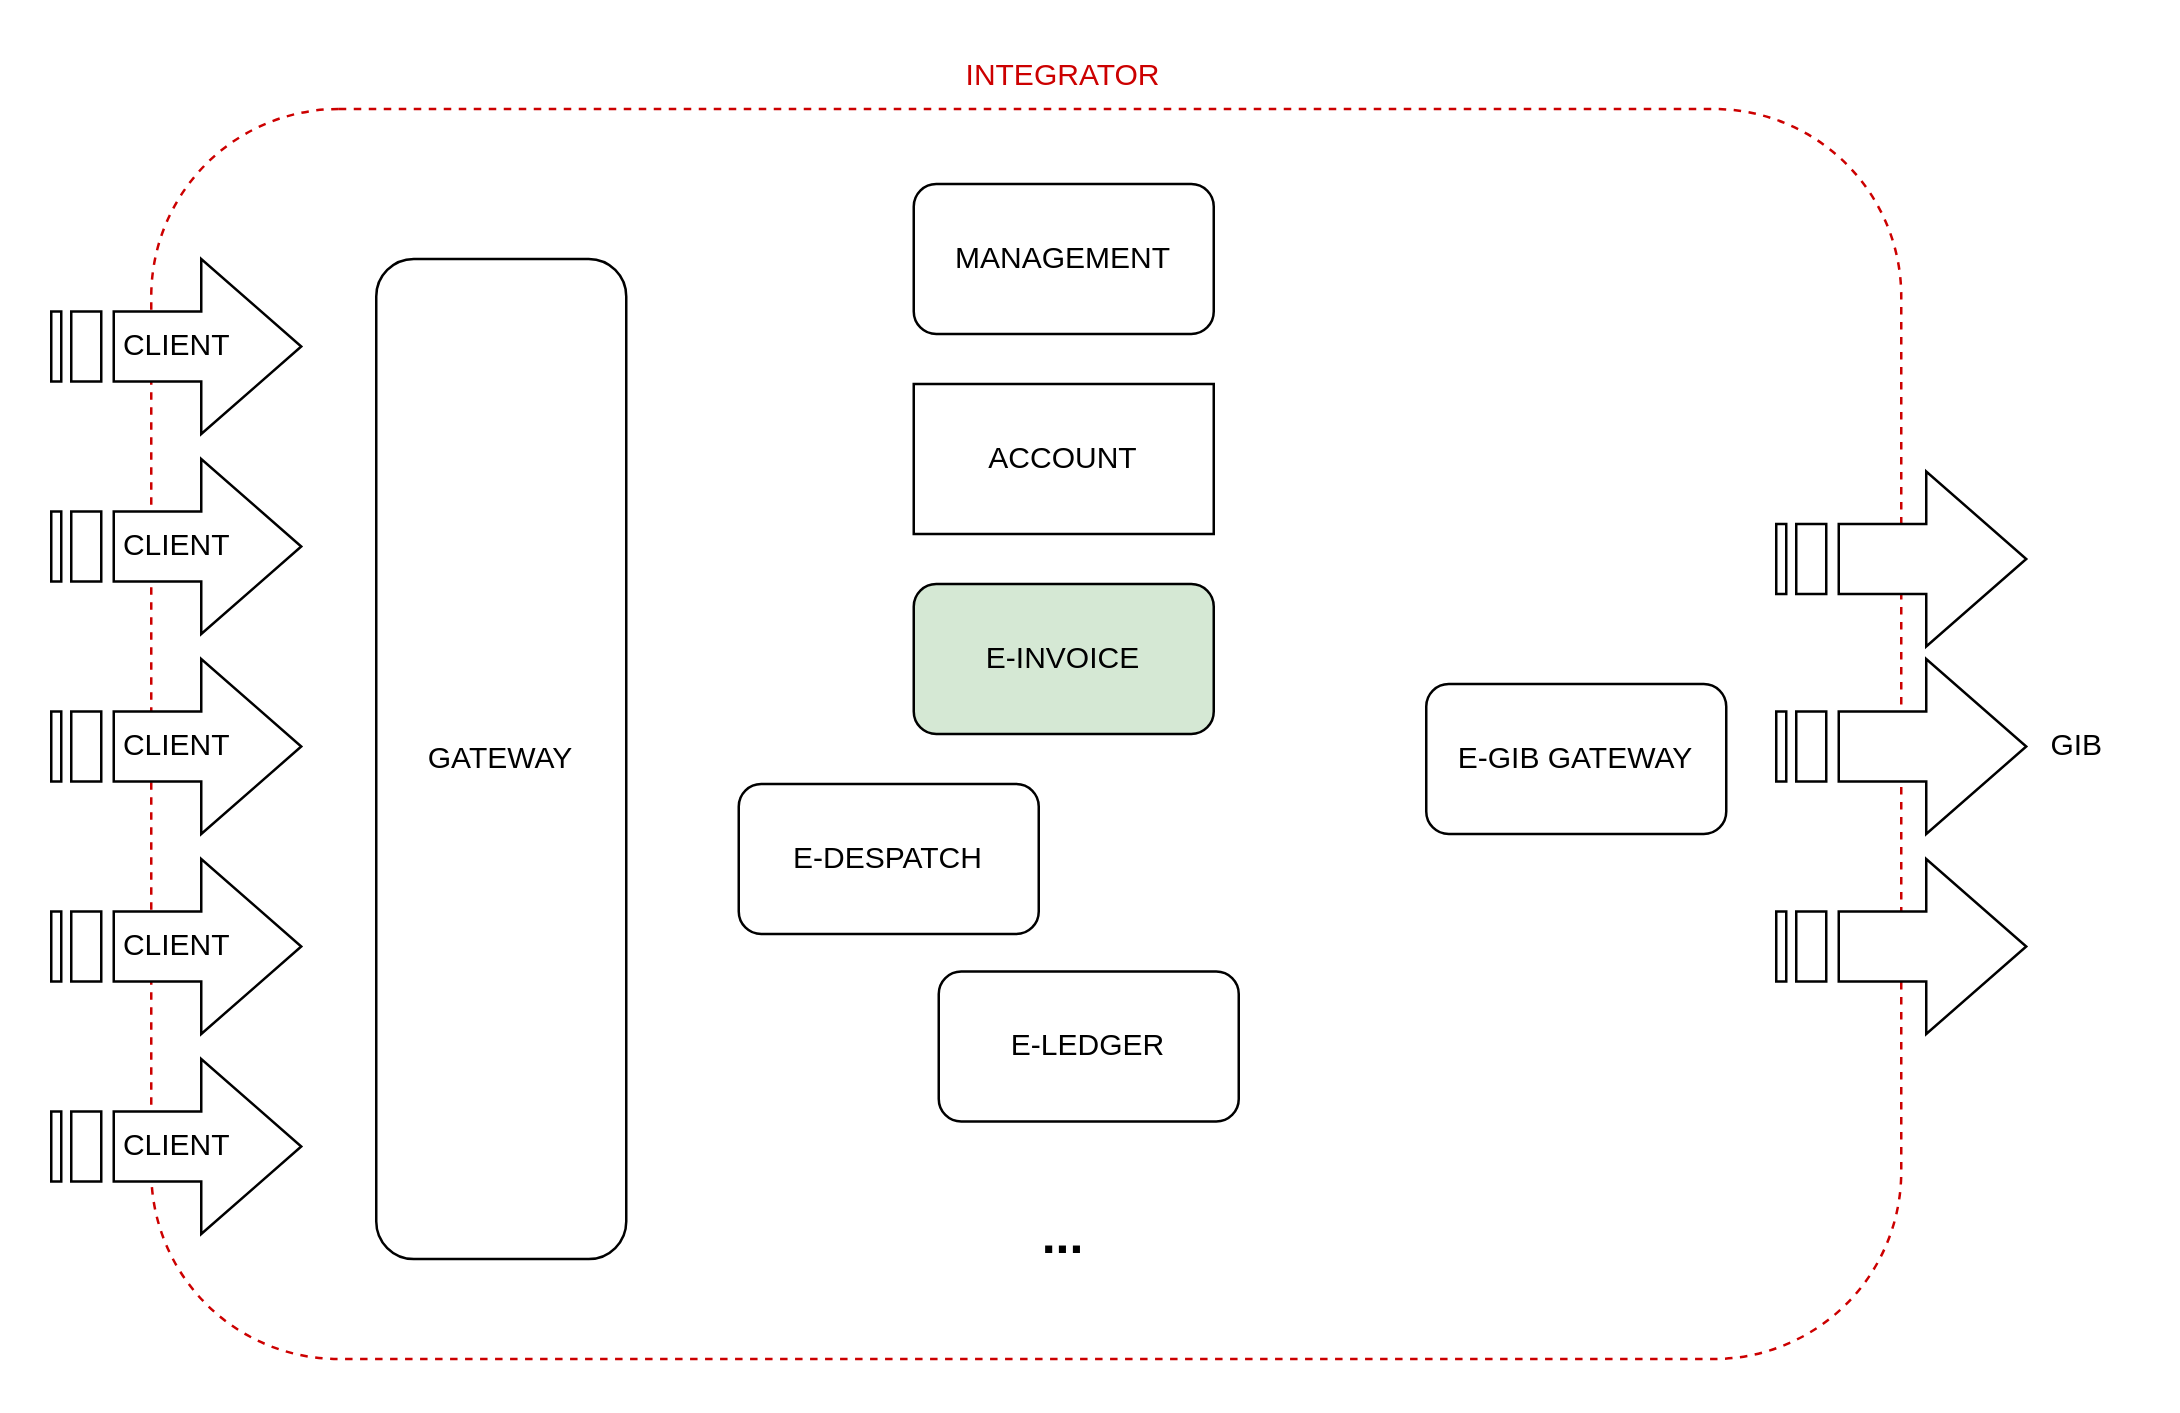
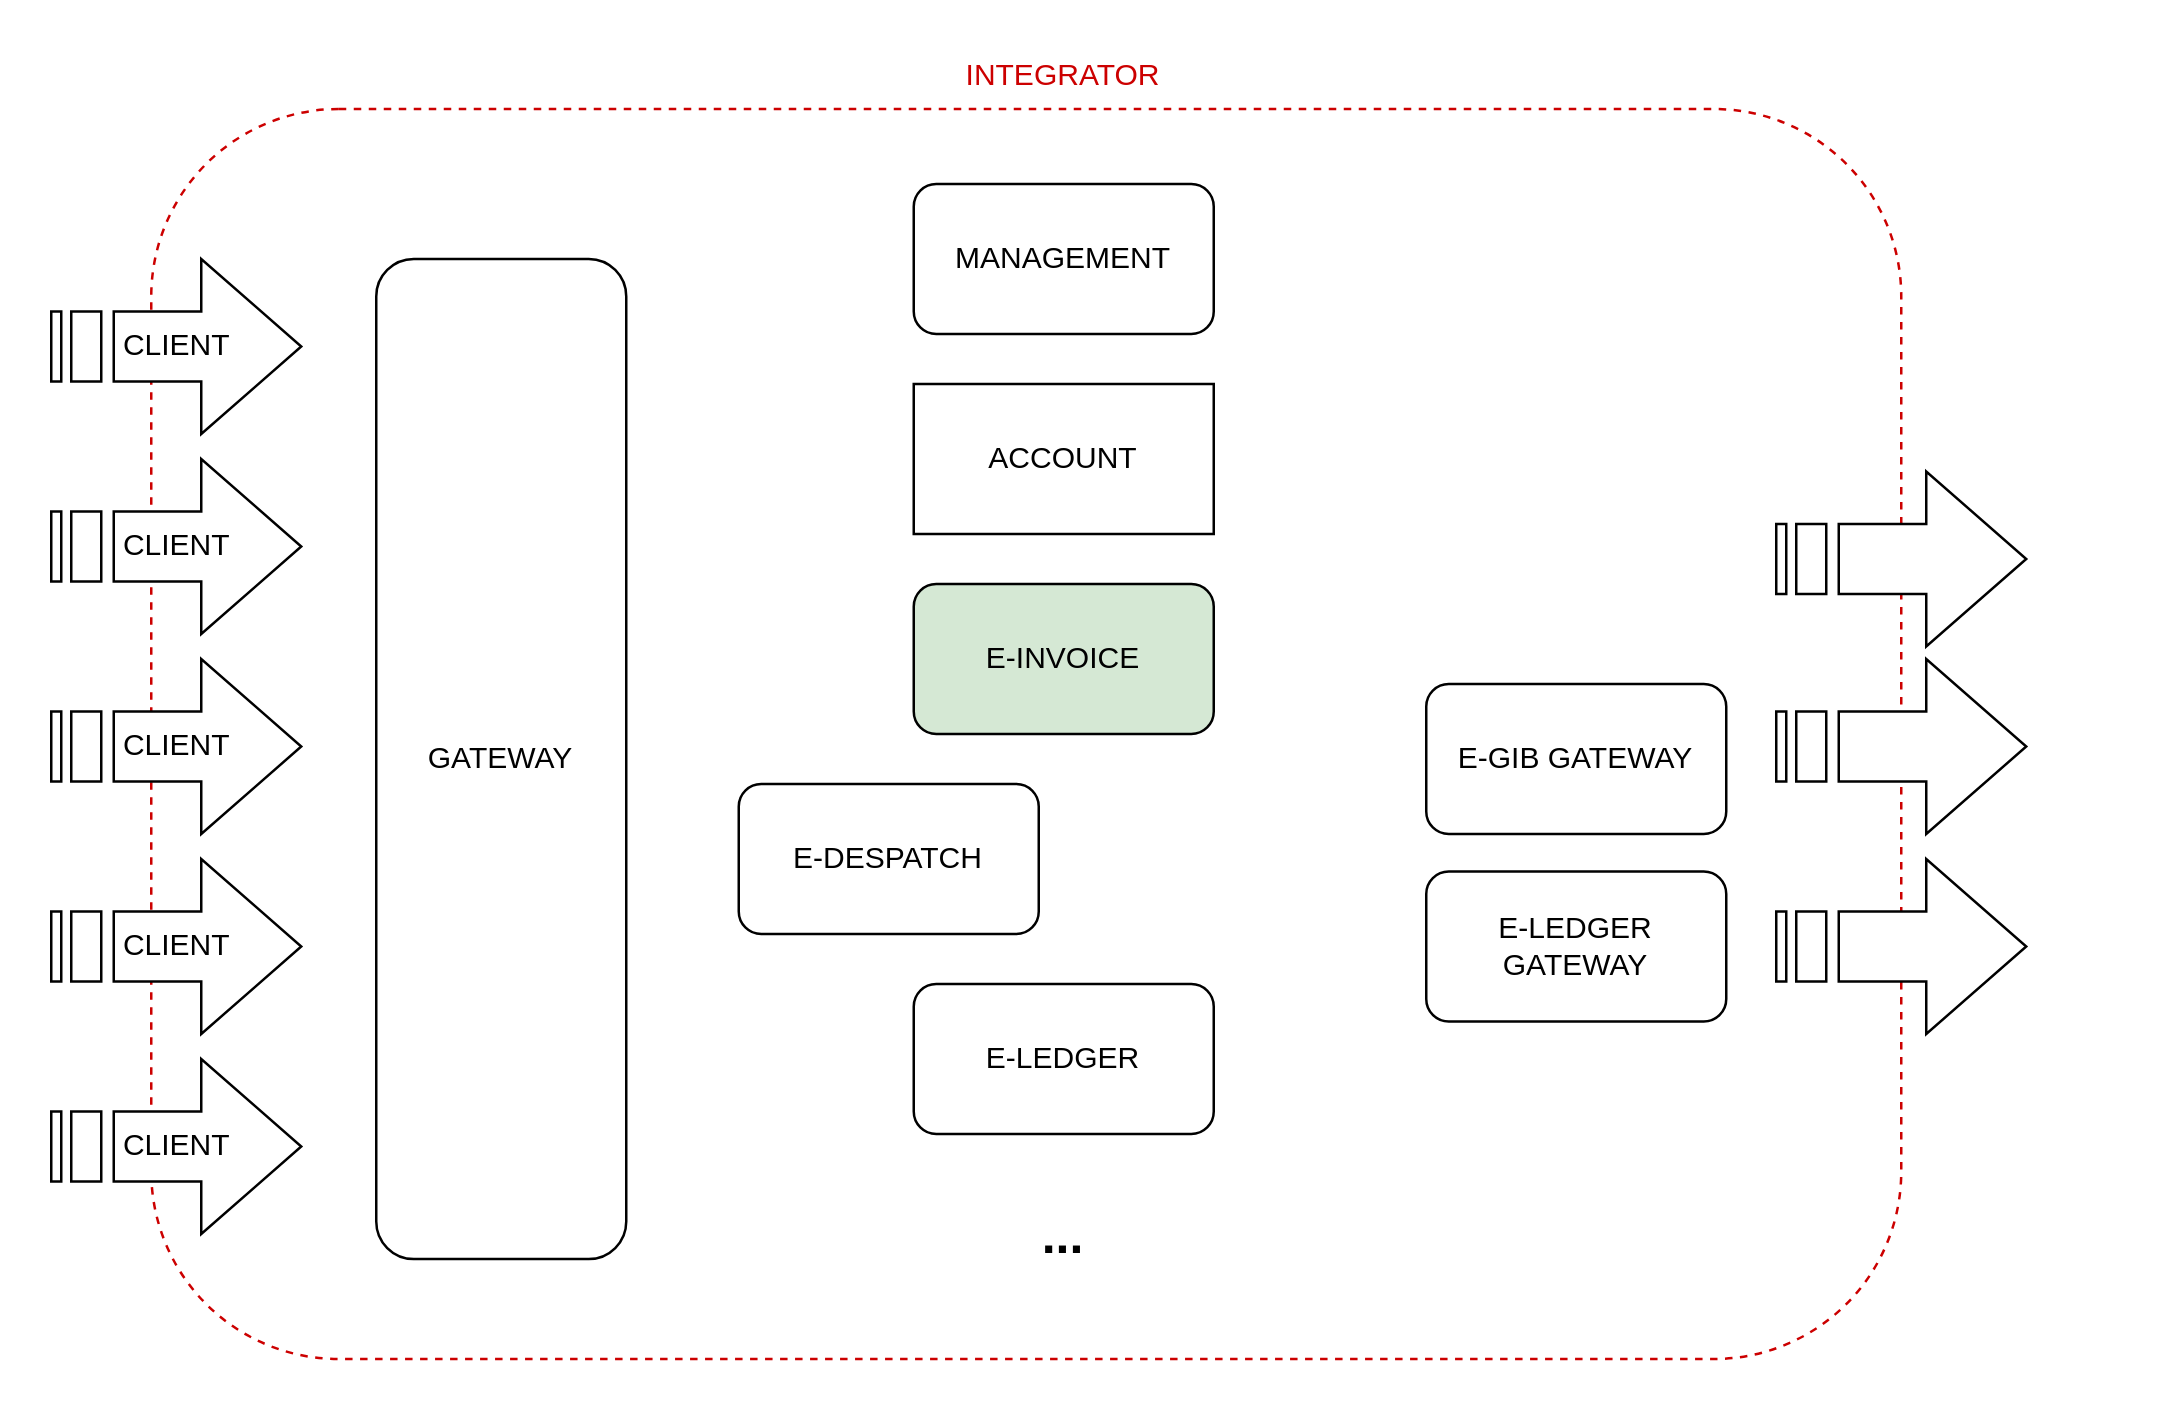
(2076, 746) -> none
none -> (1576, 946)
(1089, 1046) -> (1064, 1059)
